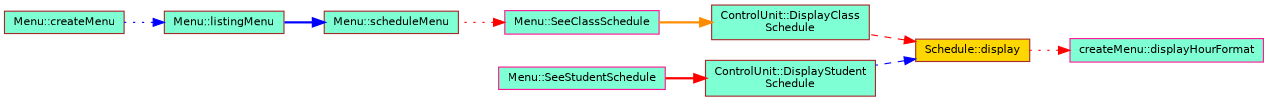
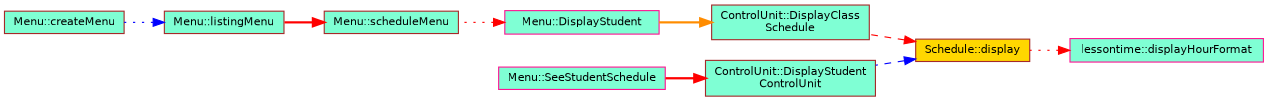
(299, 22) -> (299, 22)
(582, 22) -> (582, 22)
(1167, 50) -> (1167, 50)
(790, 78) -> (790, 78)
